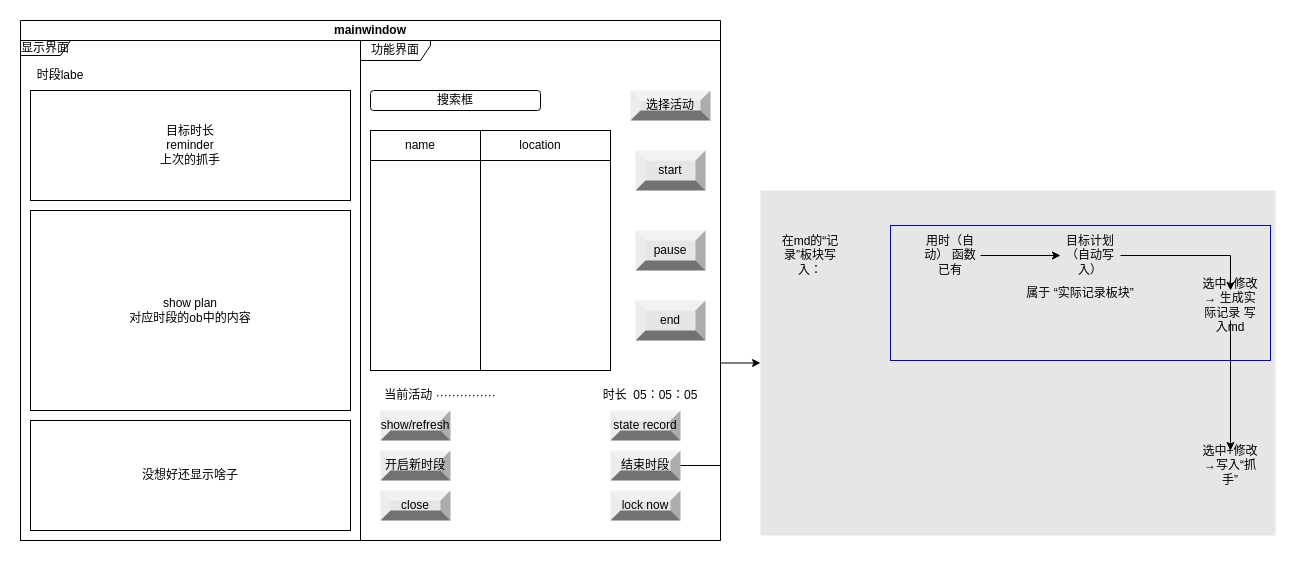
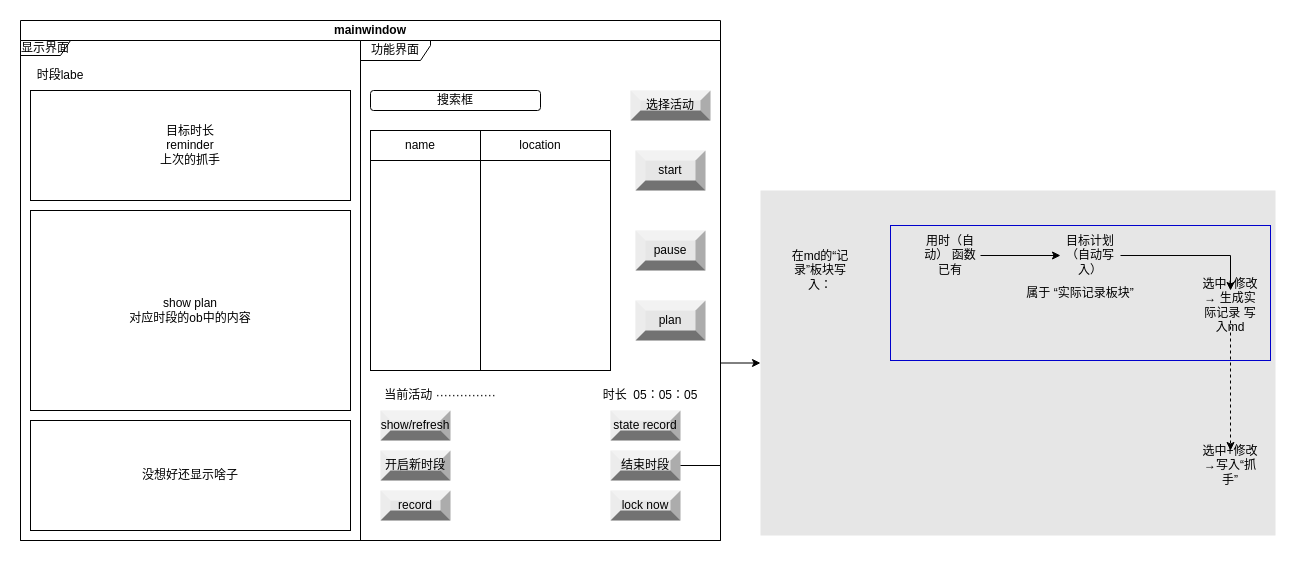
(811, 256) -> (821, 271)
(671, 321) -> (671, 321)
(1231, 382) -> (1231, 382)
(416, 506) -> (416, 506)
